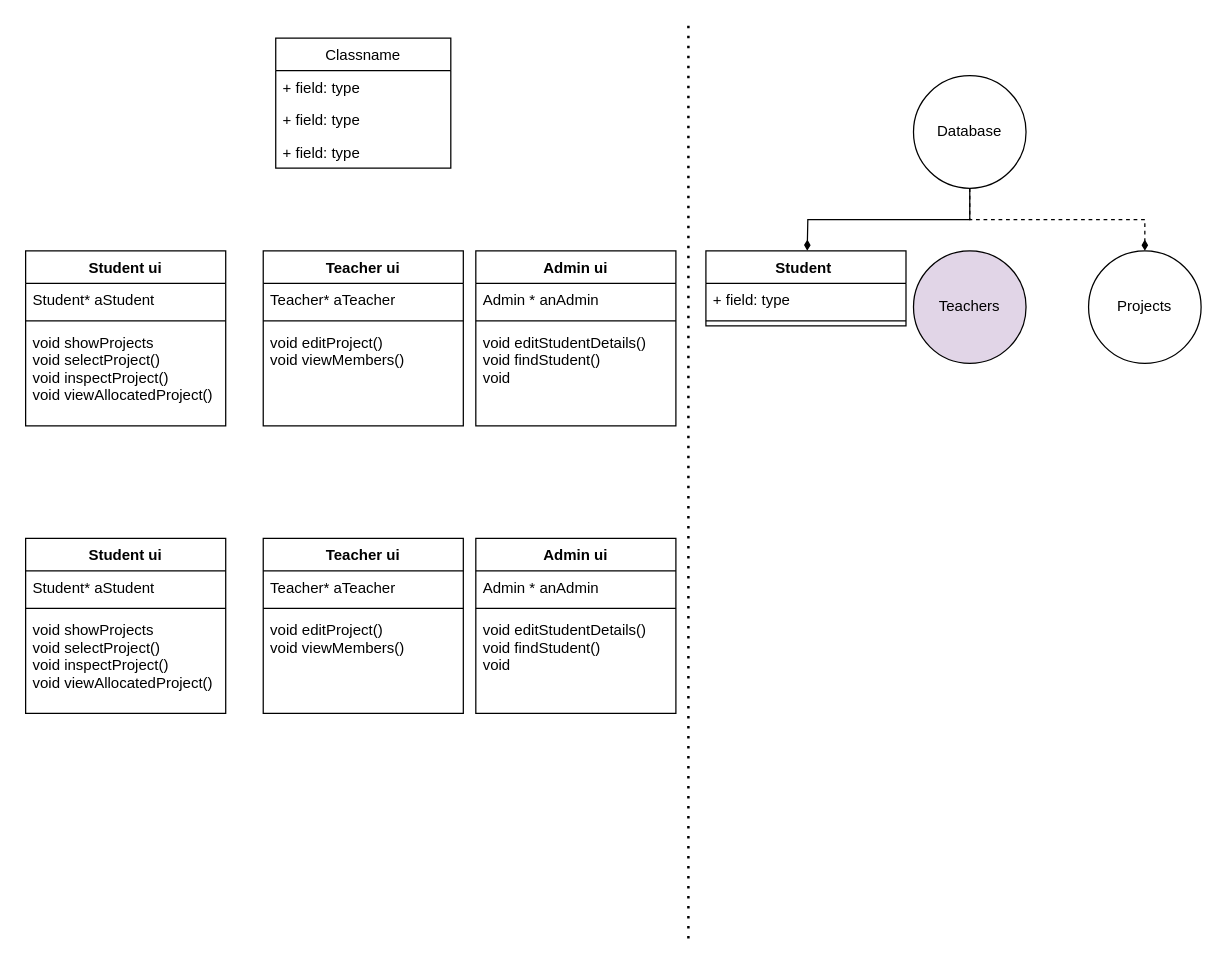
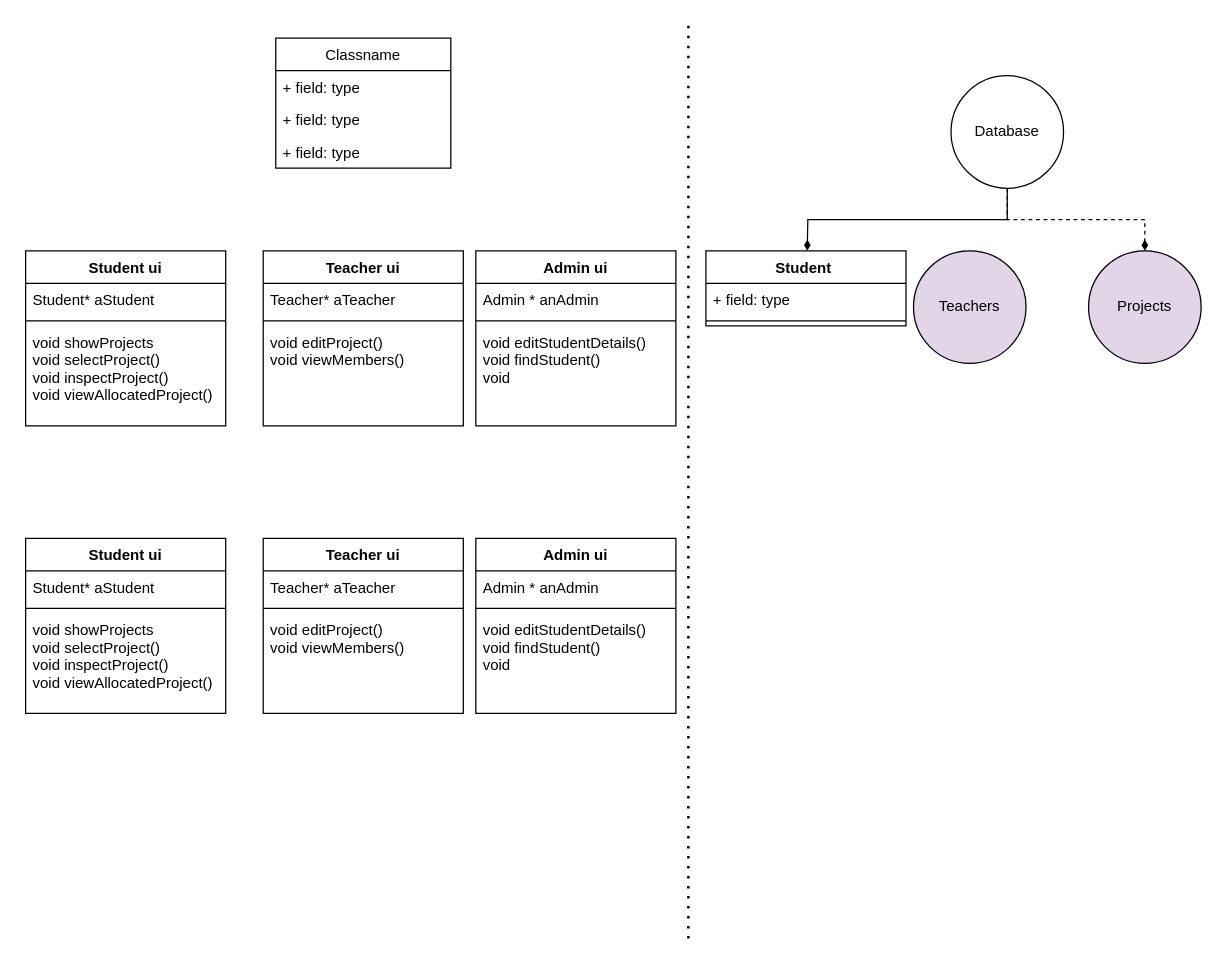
(969, 132) -> (1007, 132)
(1144, 307) -> (1144, 307)
